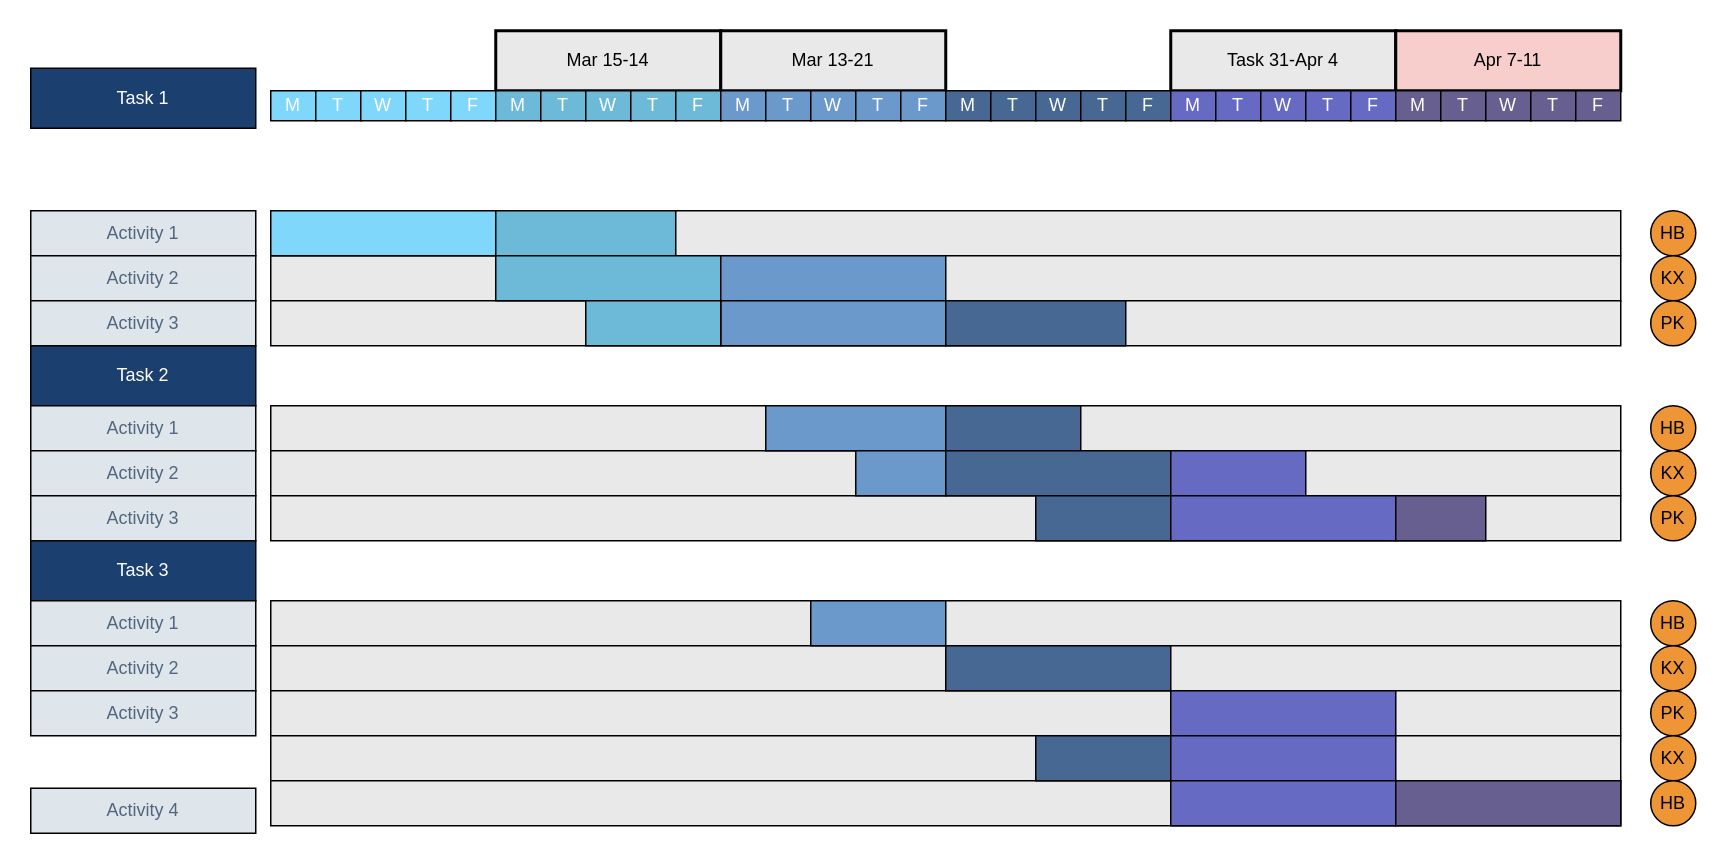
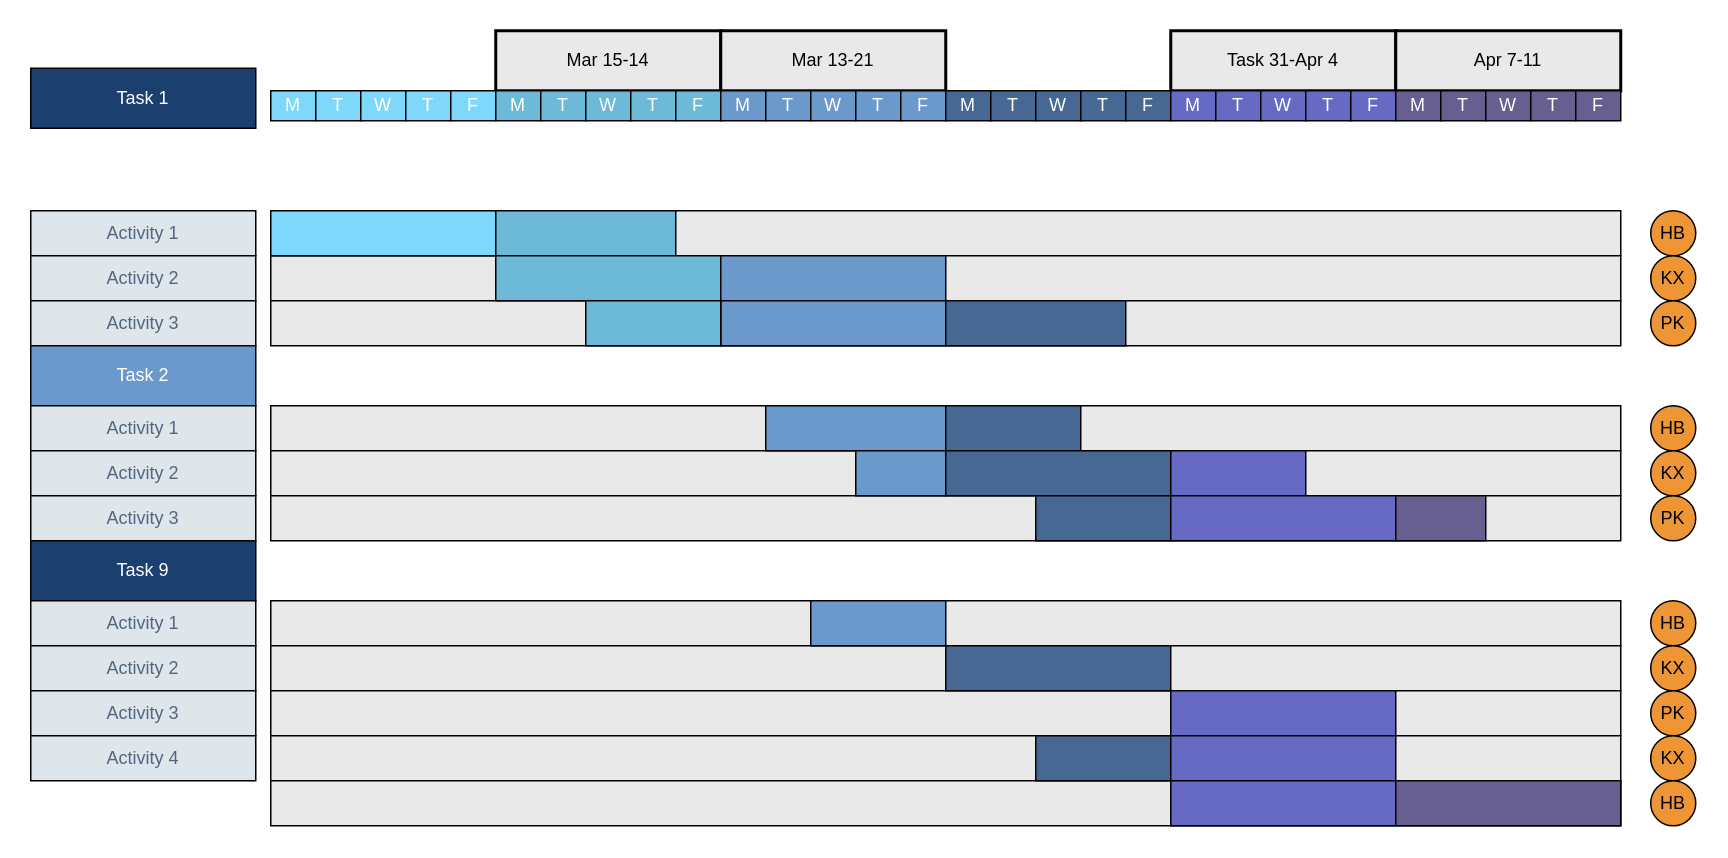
(1508, 61) -> (1508, 61)
(143, 376) -> (143, 376)
(143, 571) -> (143, 571)
(143, 811) -> (143, 758)
